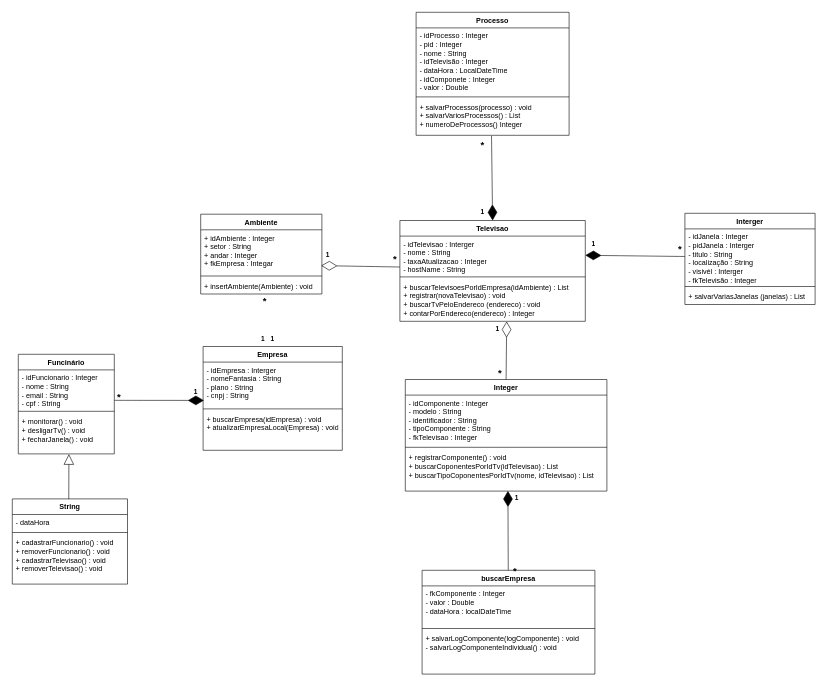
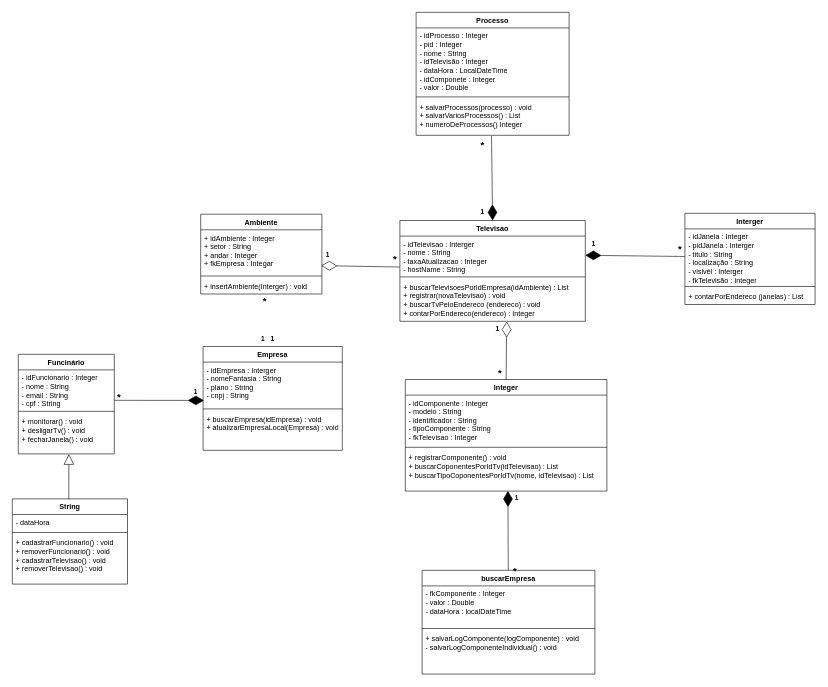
(262, 292) -> (262, 292)
(751, 302) -> (751, 302)
